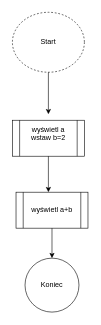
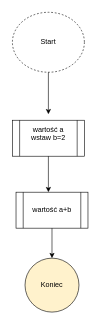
(48, 138) -> (48, 138)
(52, 210) -> (52, 210)
(52, 285) -> (52, 285)
